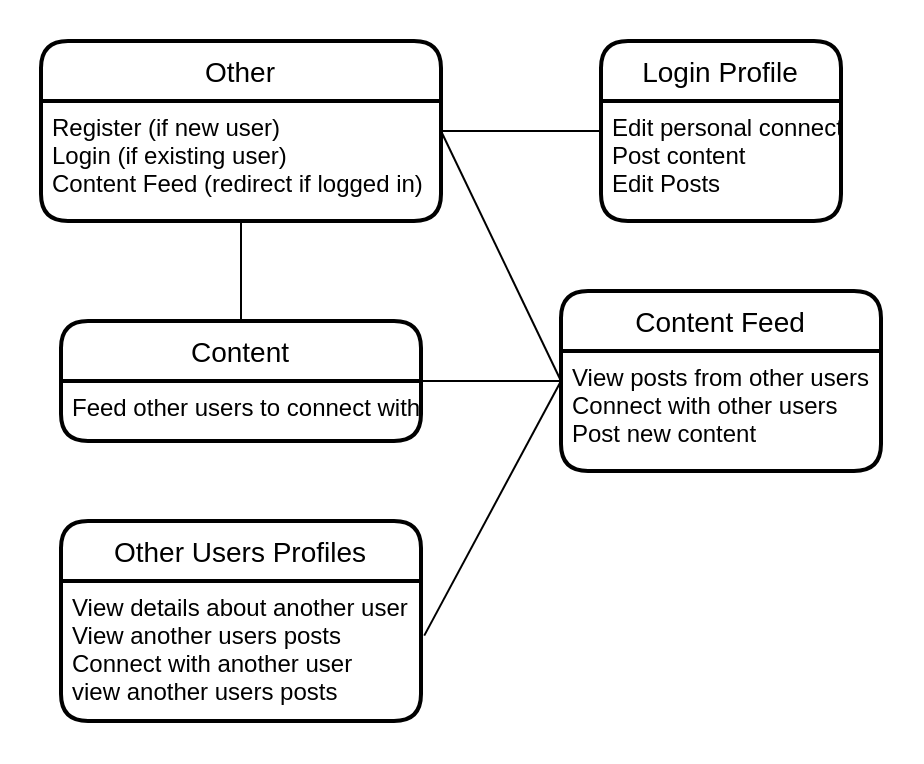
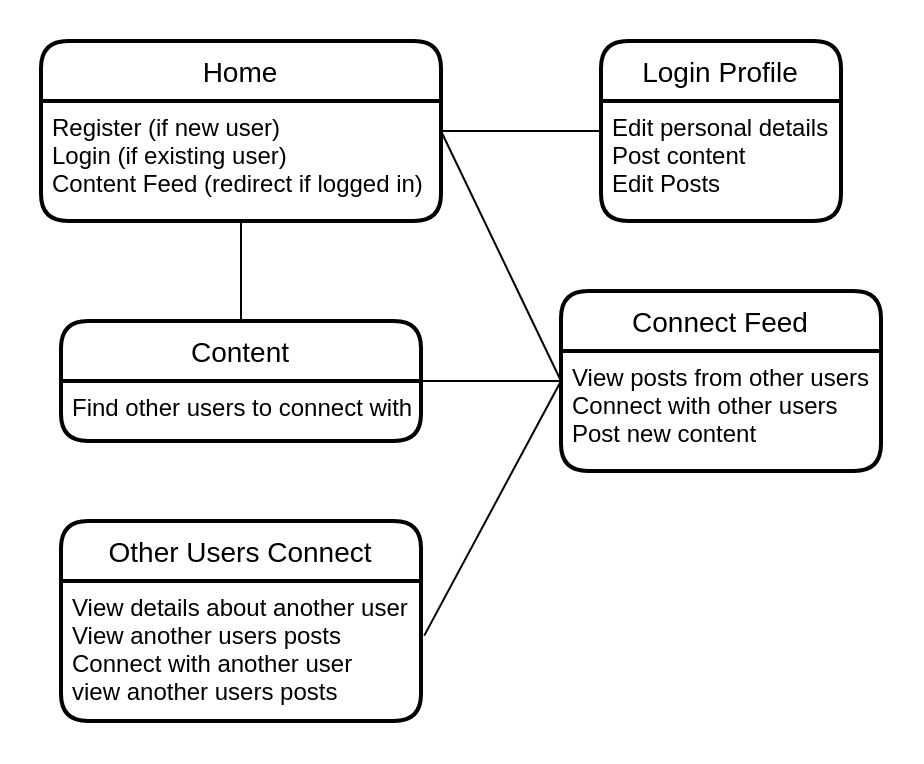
(240, 73) -> (240, 73)
(741, 128) -> (734, 128)
(720, 323) -> (720, 323)
(268, 408) -> (265, 408)
(240, 553) -> (240, 553)
